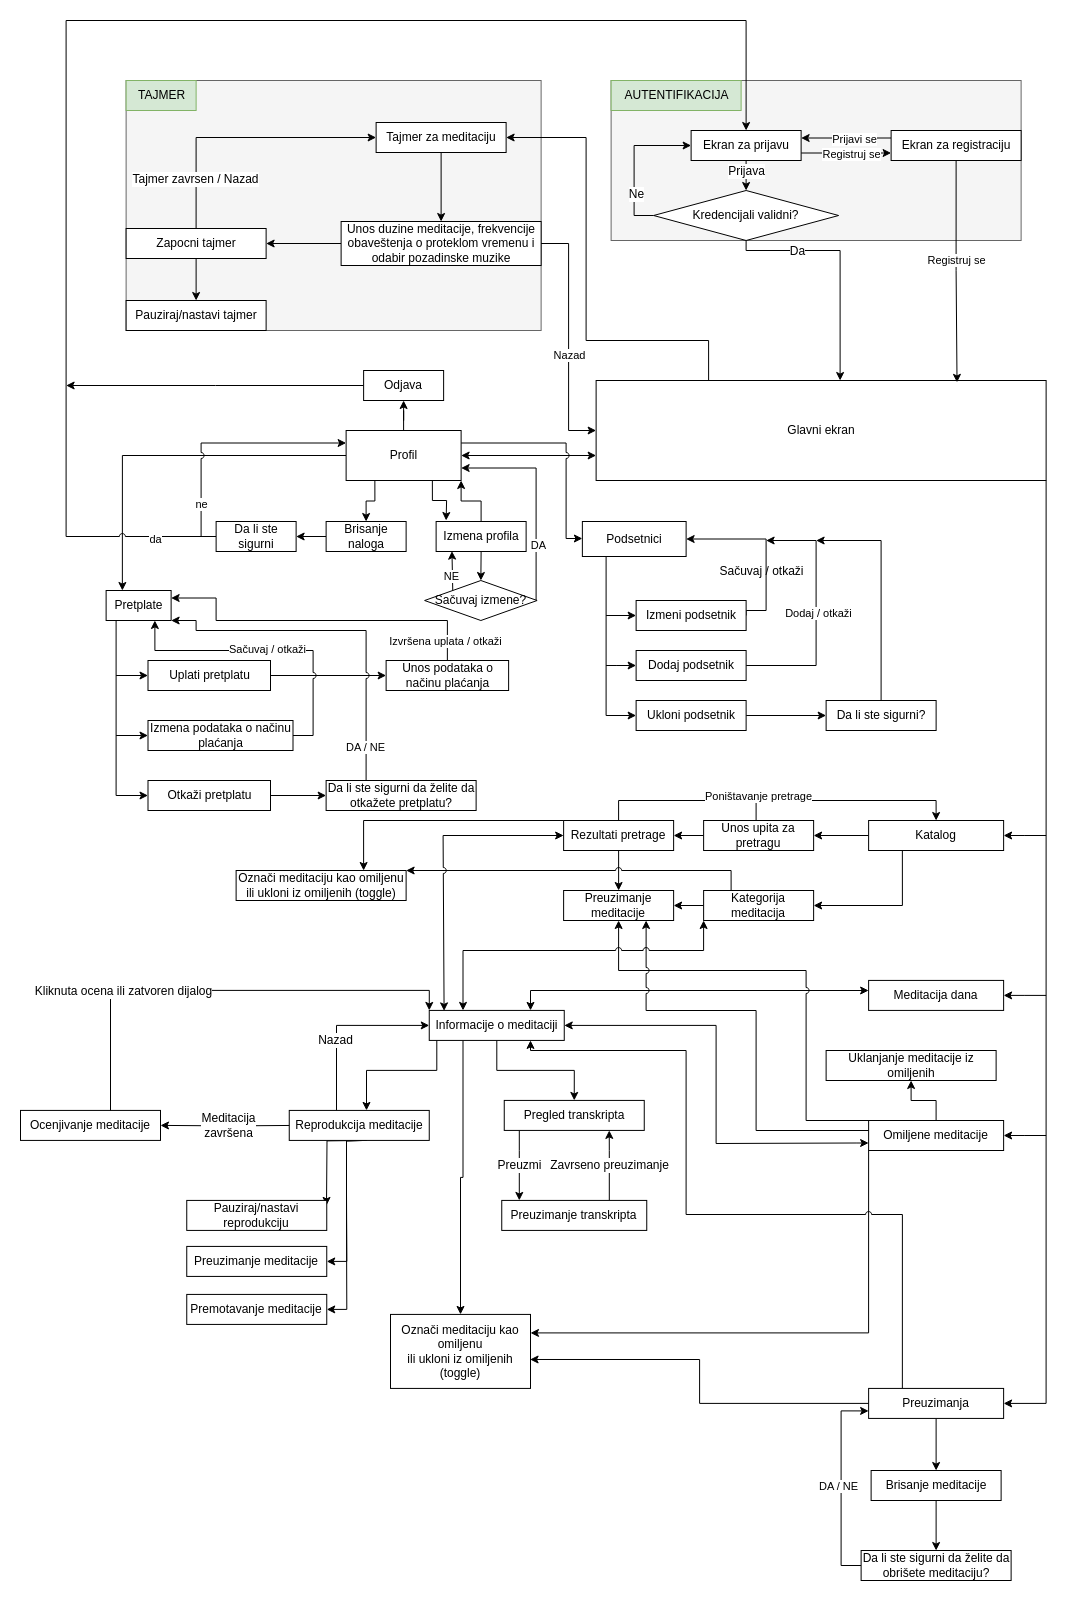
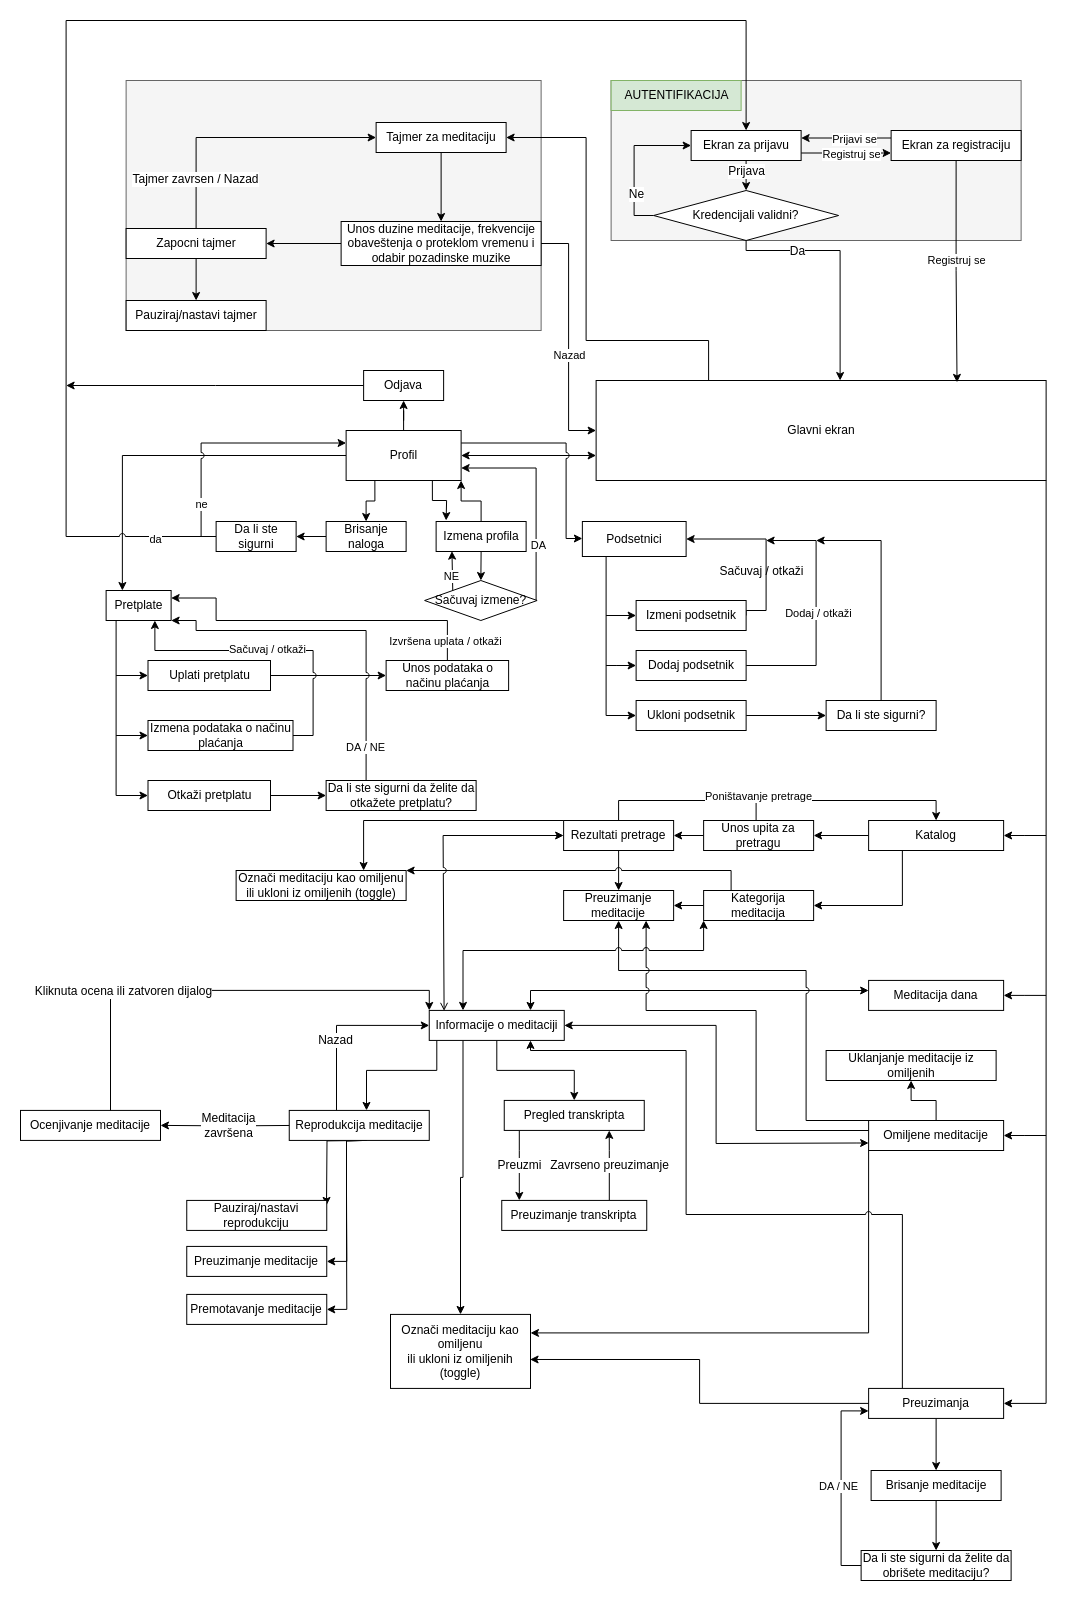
(161, 96) -> none
(444, 1003) -> (444, 1004)
